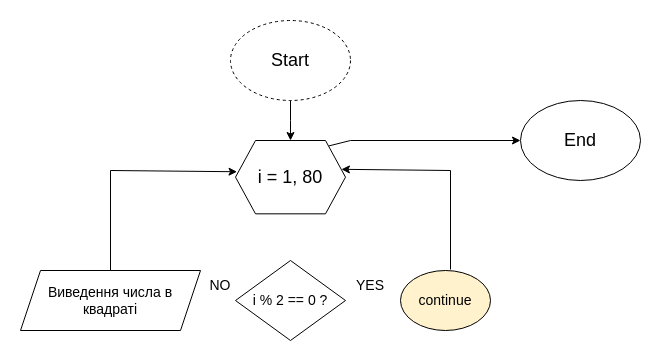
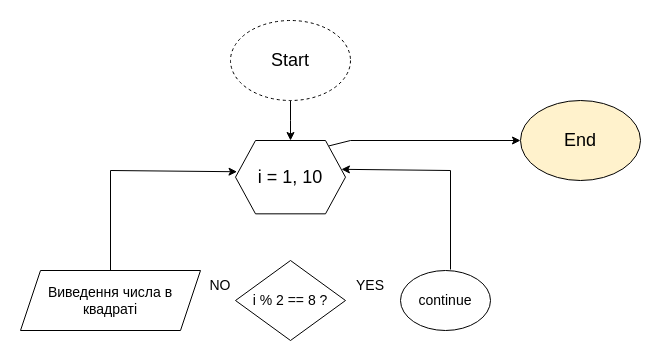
(581, 141) -> (581, 141)
(291, 178) -> (291, 178)
(291, 301) -> (291, 301)
(446, 301) -> (446, 301)
